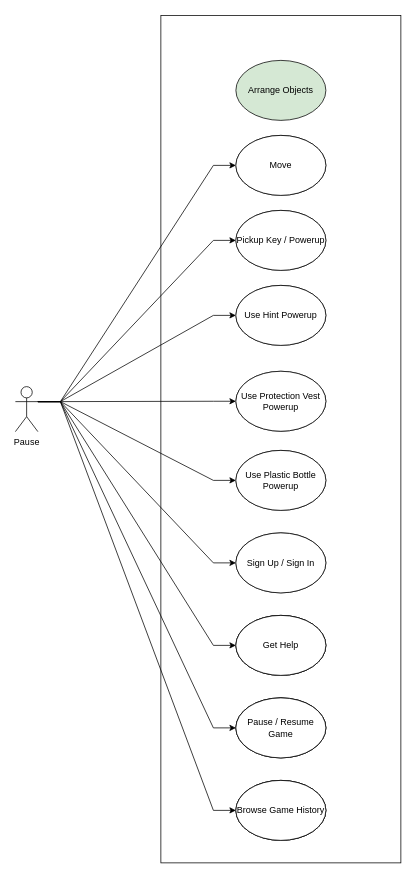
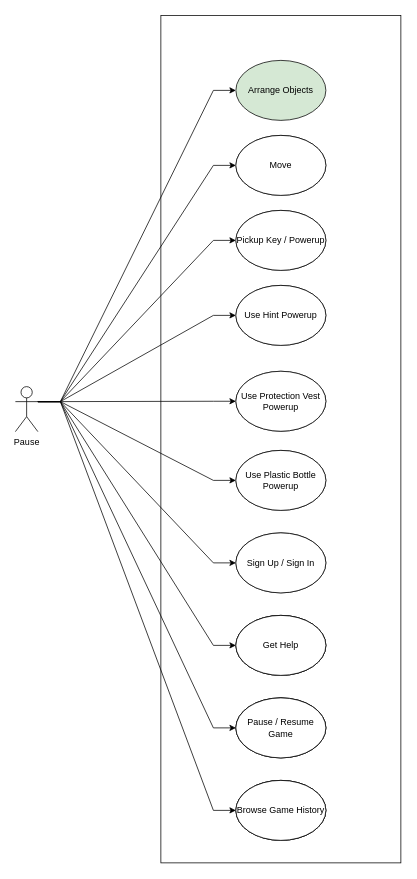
none -> (144, 231)
